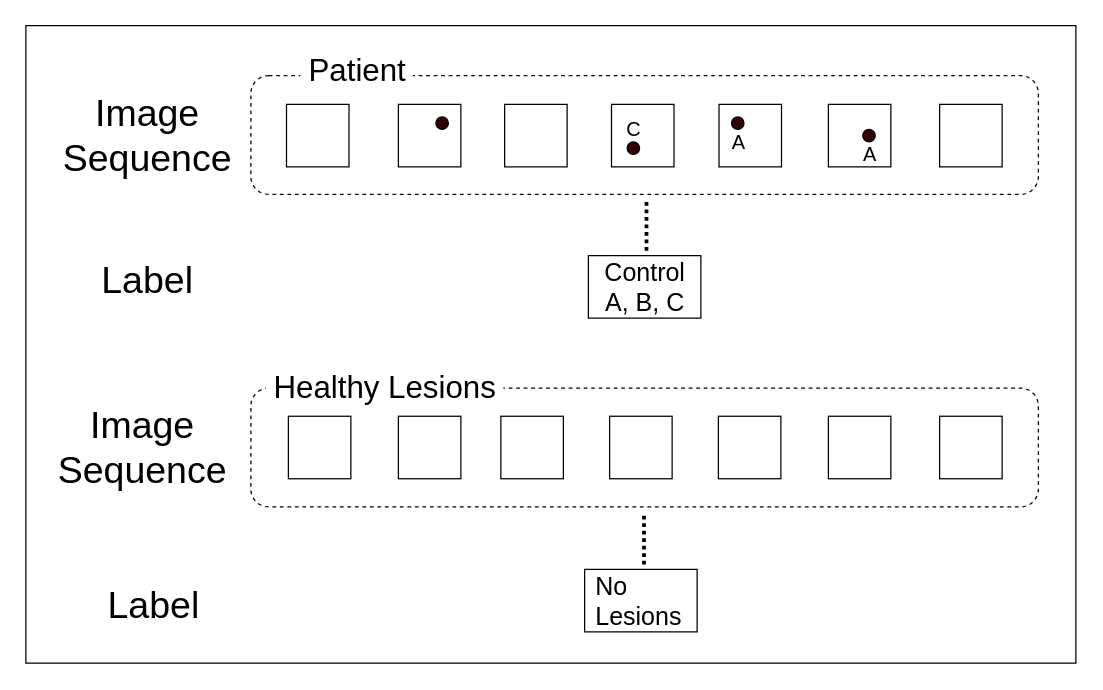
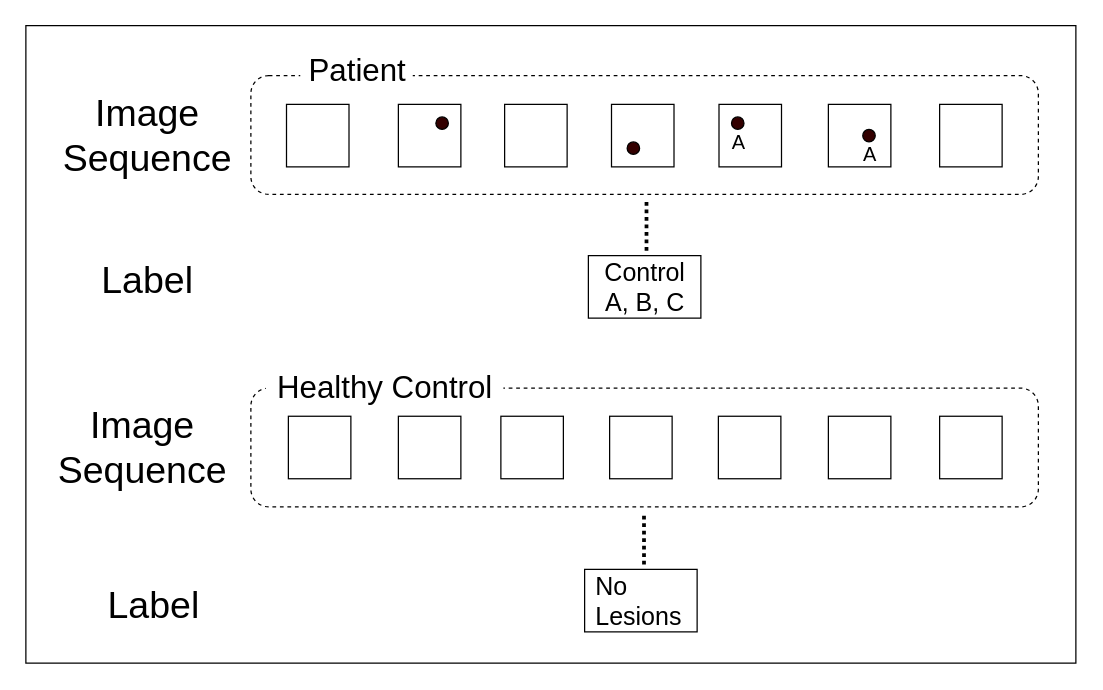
(633, 129) -> none
(385, 386) -> (385, 386)
